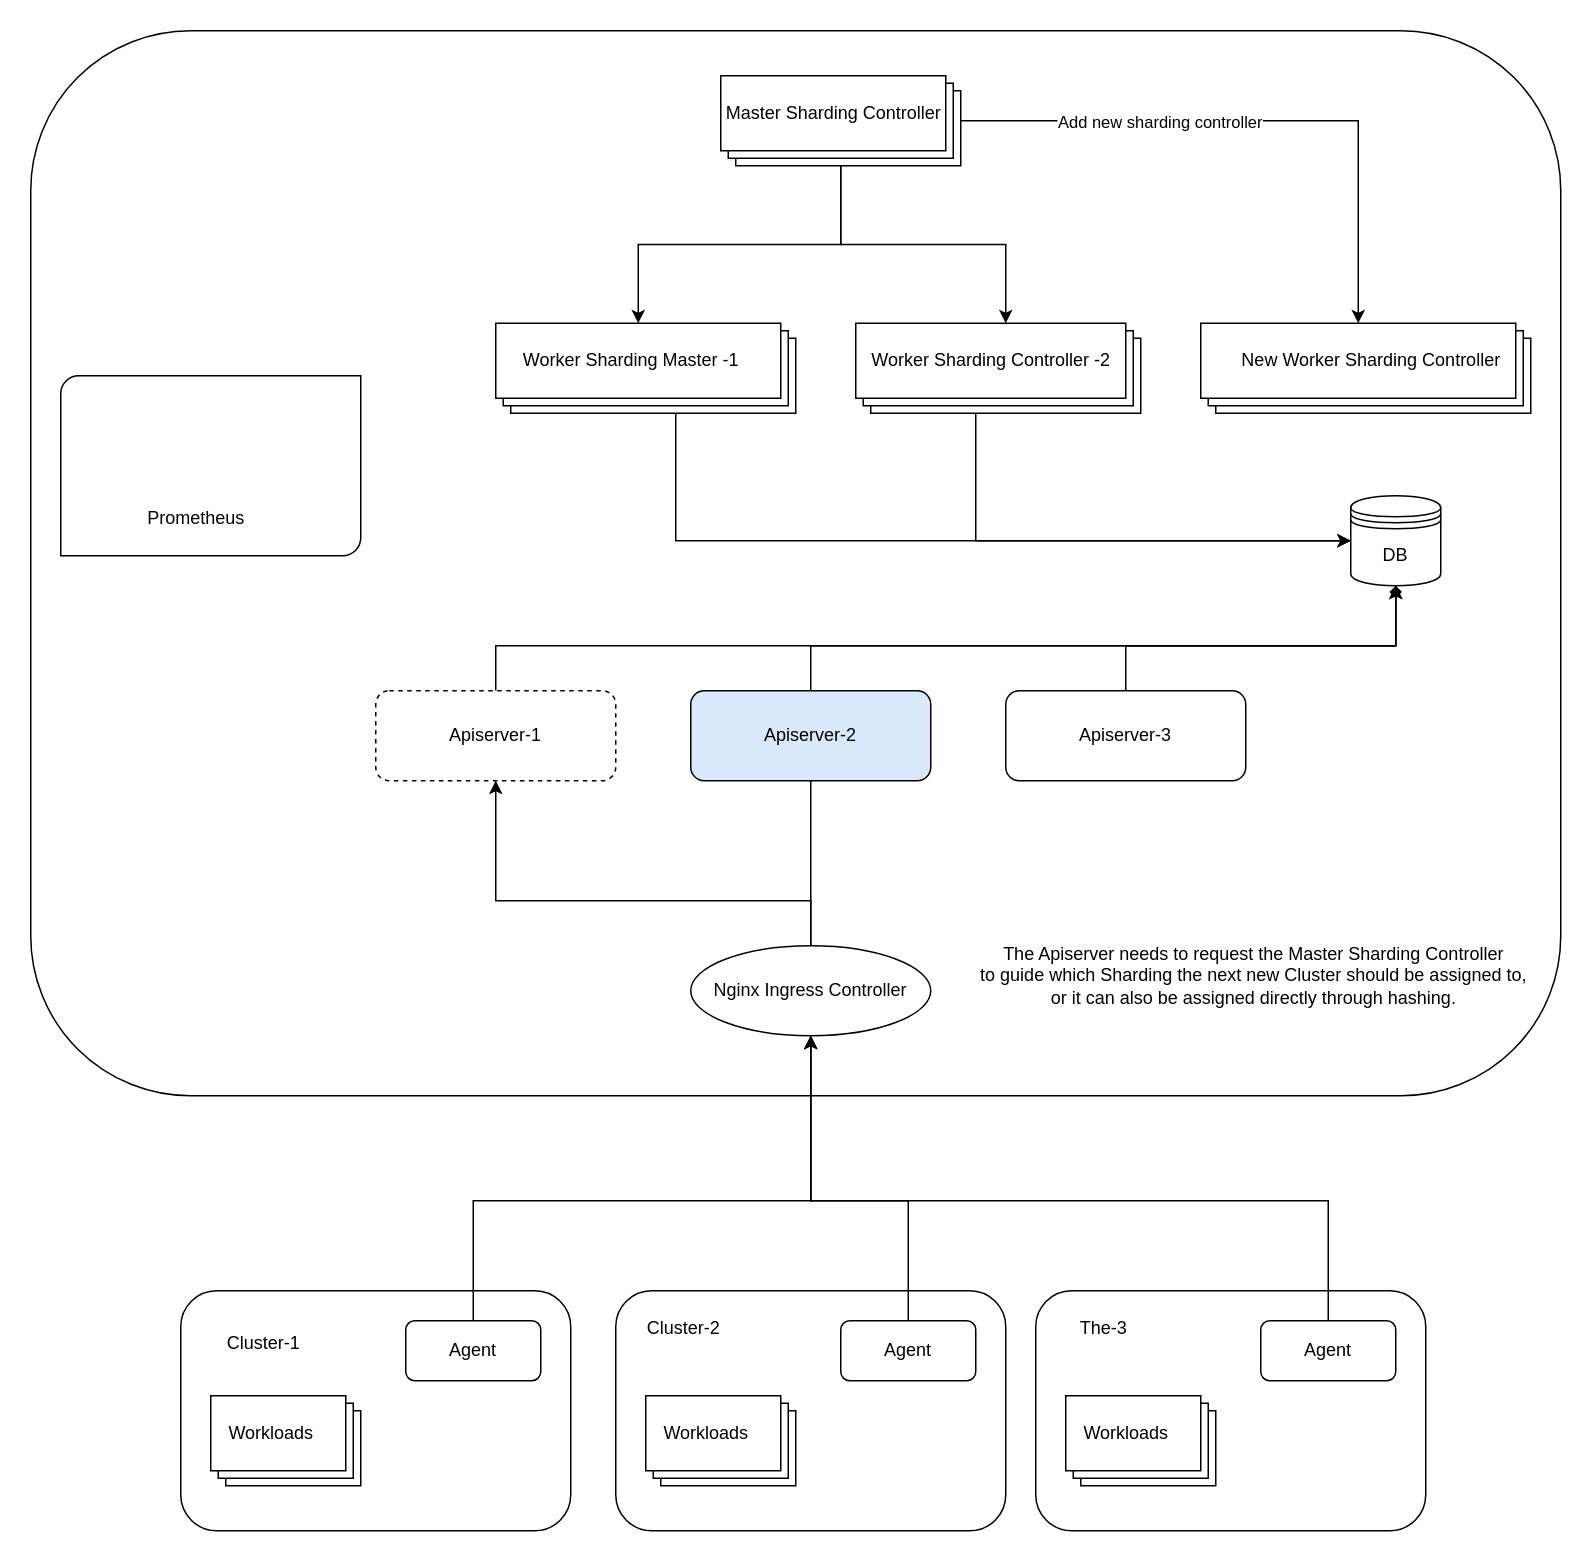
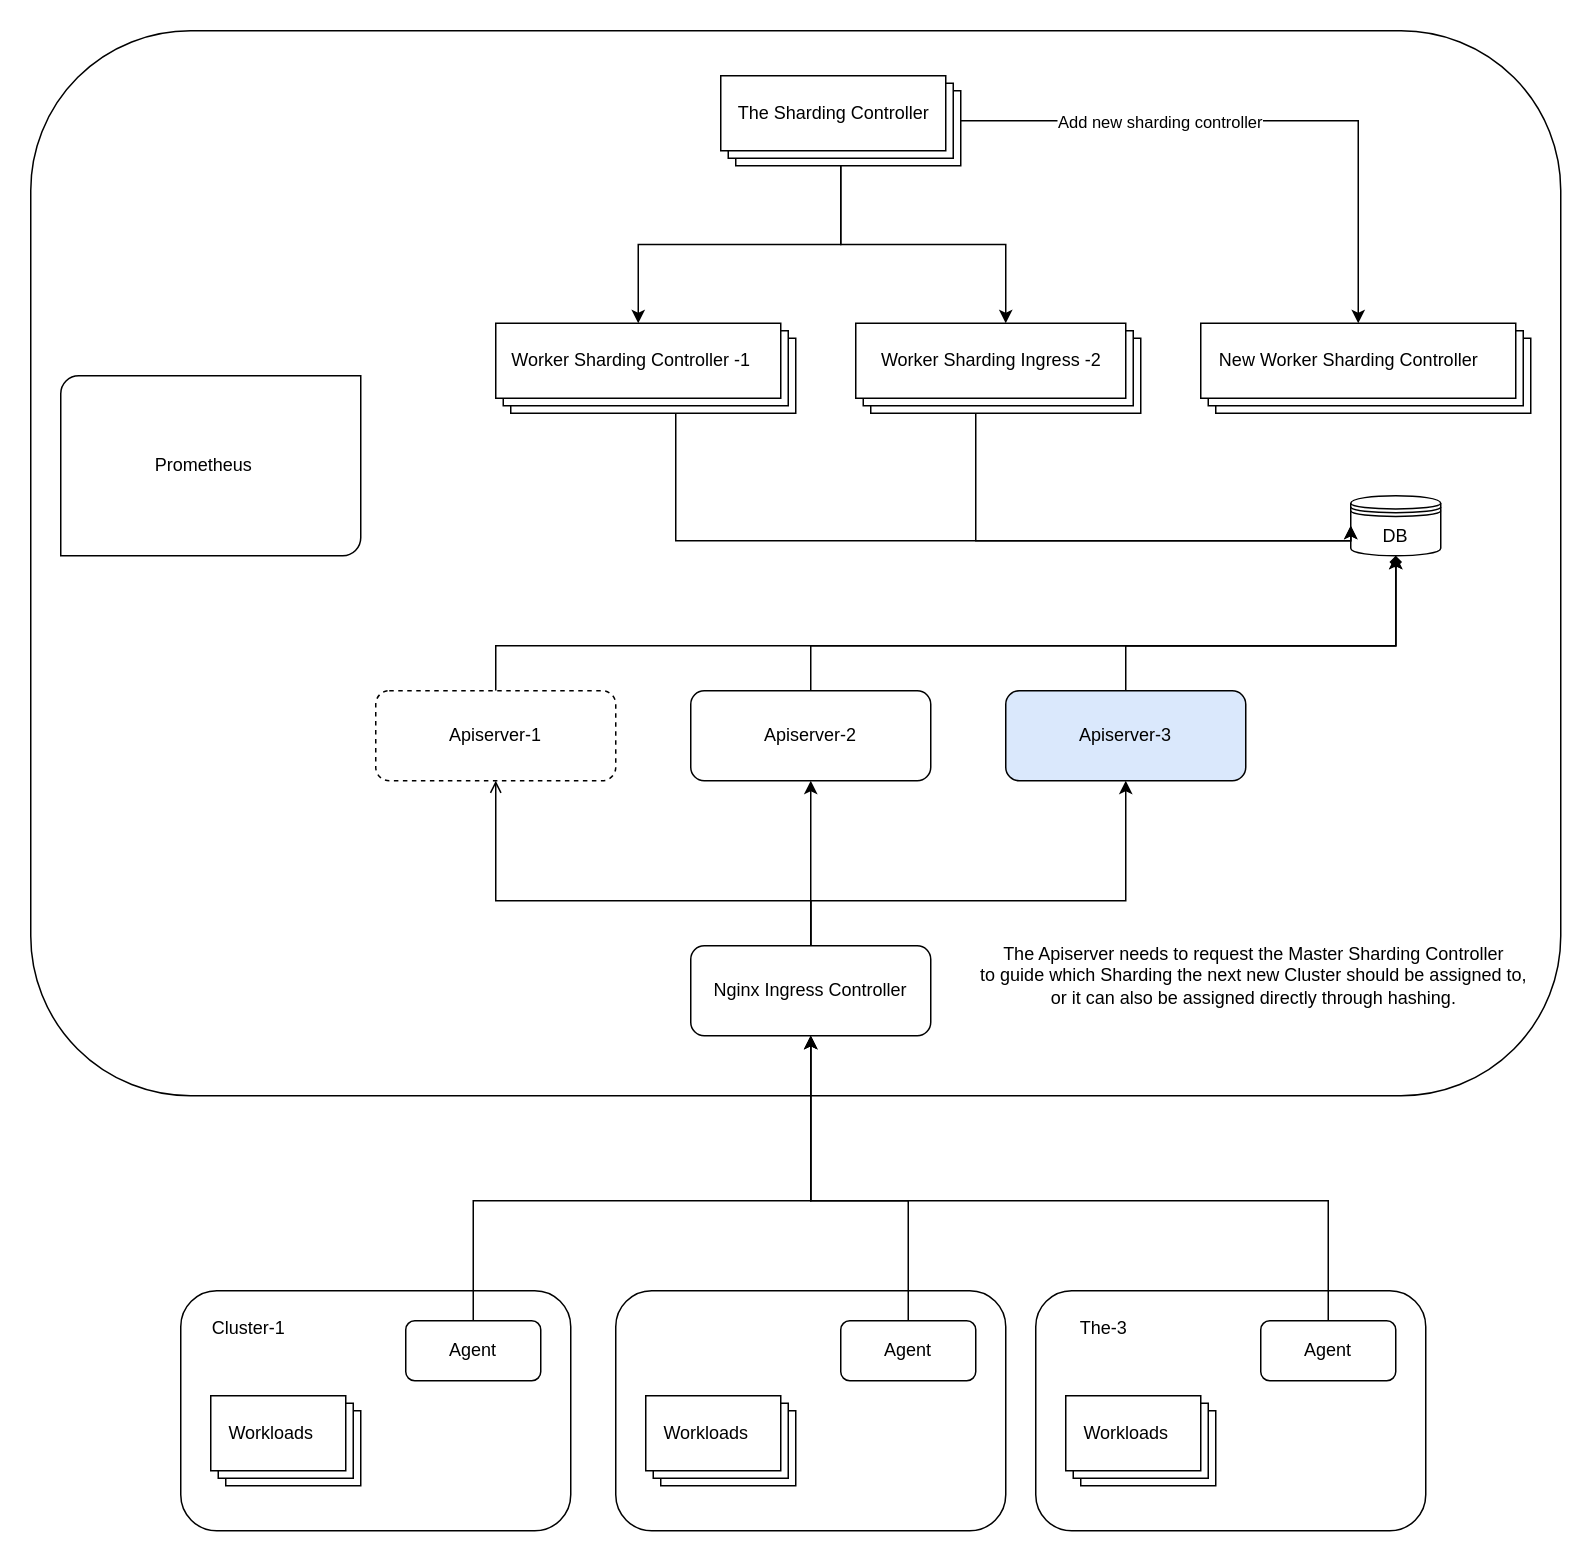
(834, 113) -> (834, 113)
(632, 361) -> (632, 361)
(992, 361) -> (992, 361)
(1373, 361) -> (1351, 361)
(196, 518) -> (203, 466)
(1396, 541) -> (1396, 526)
(811, 736) -> (811, 736)
(1126, 736) -> (1126, 736)
(811, 787) -> (811, 792)
(496, 792) -> (496, 789)
none -> (1024, 901)
(811, 991) -> (811, 991)
(683, 1328) -> none
(263, 1343) -> (248, 1328)
